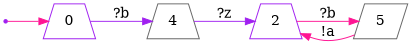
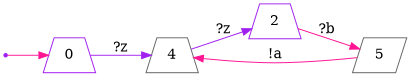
(121, 14) -> (121, 48)
(332, 40) -> (280, 63)
